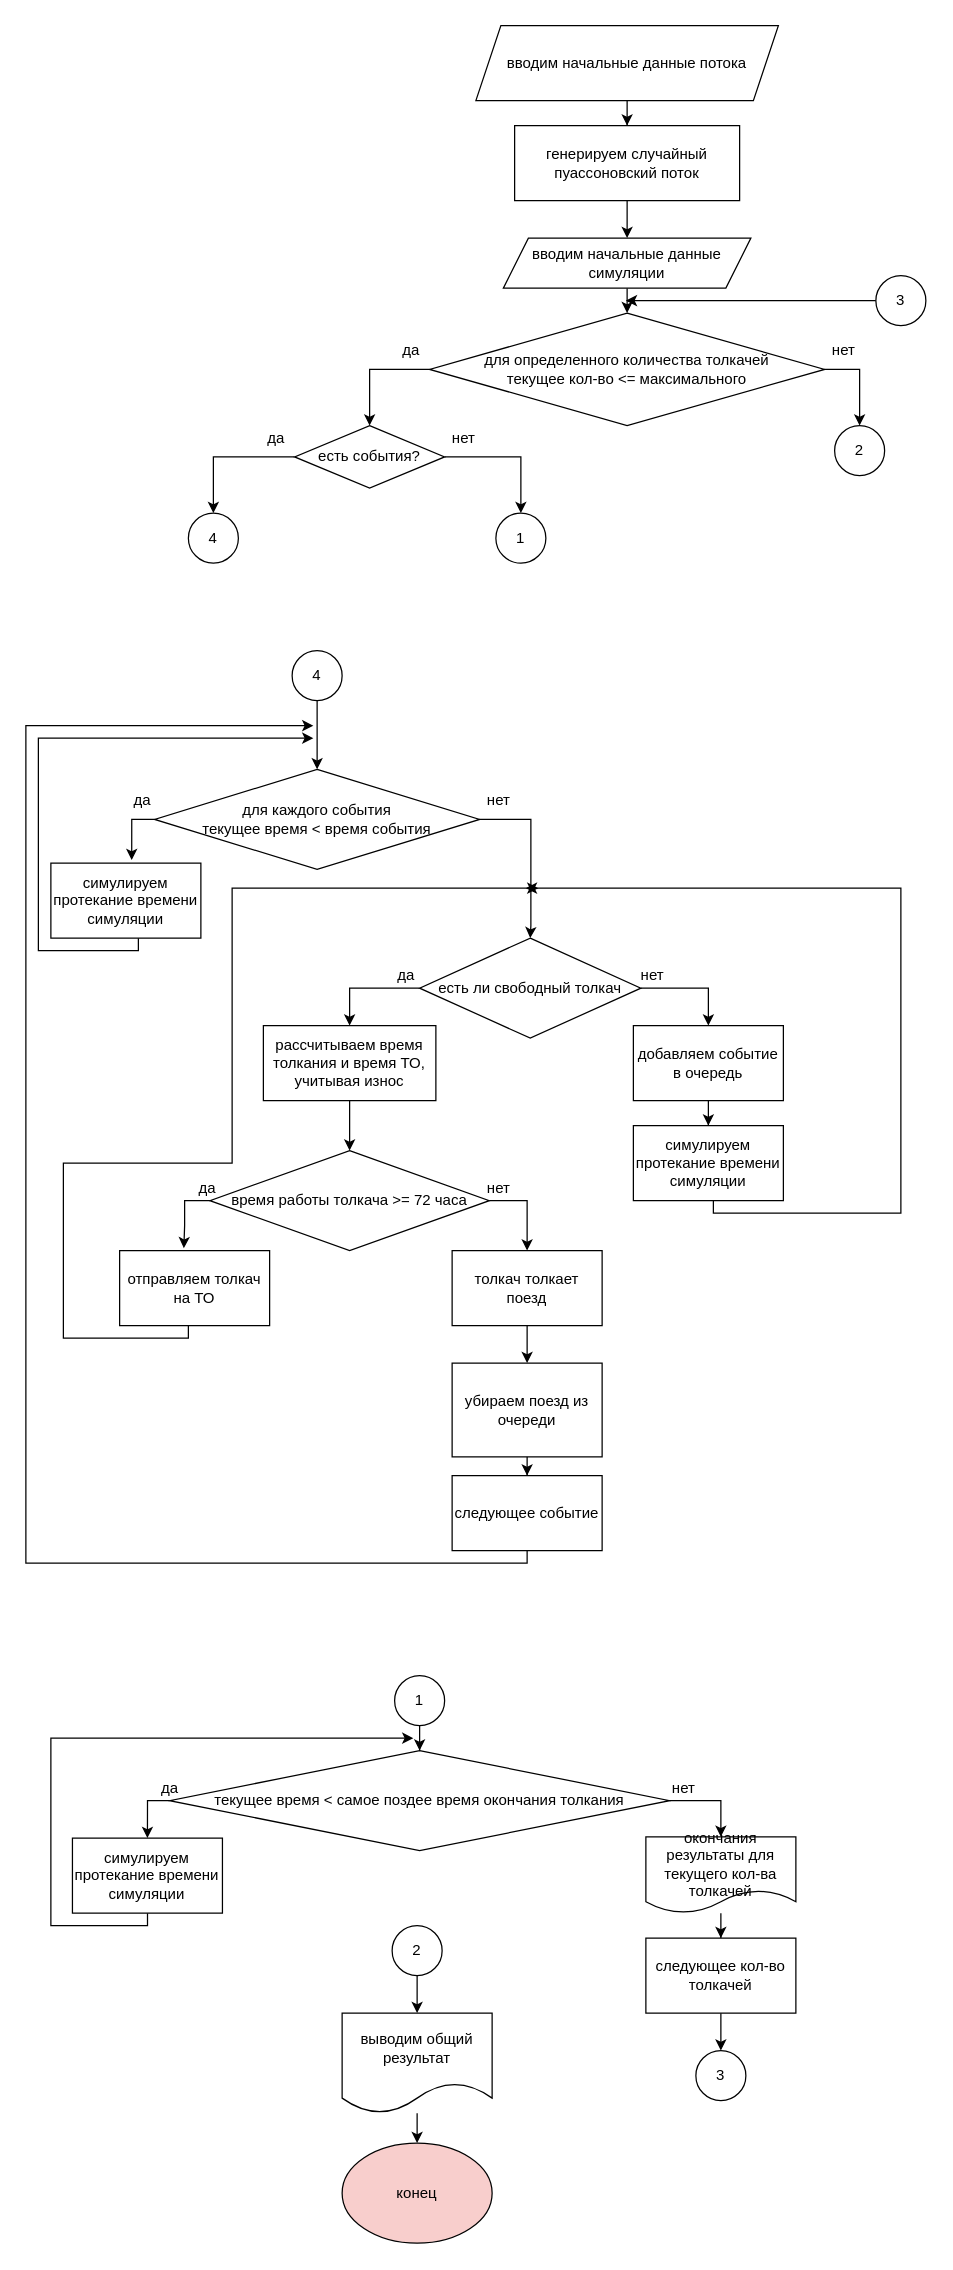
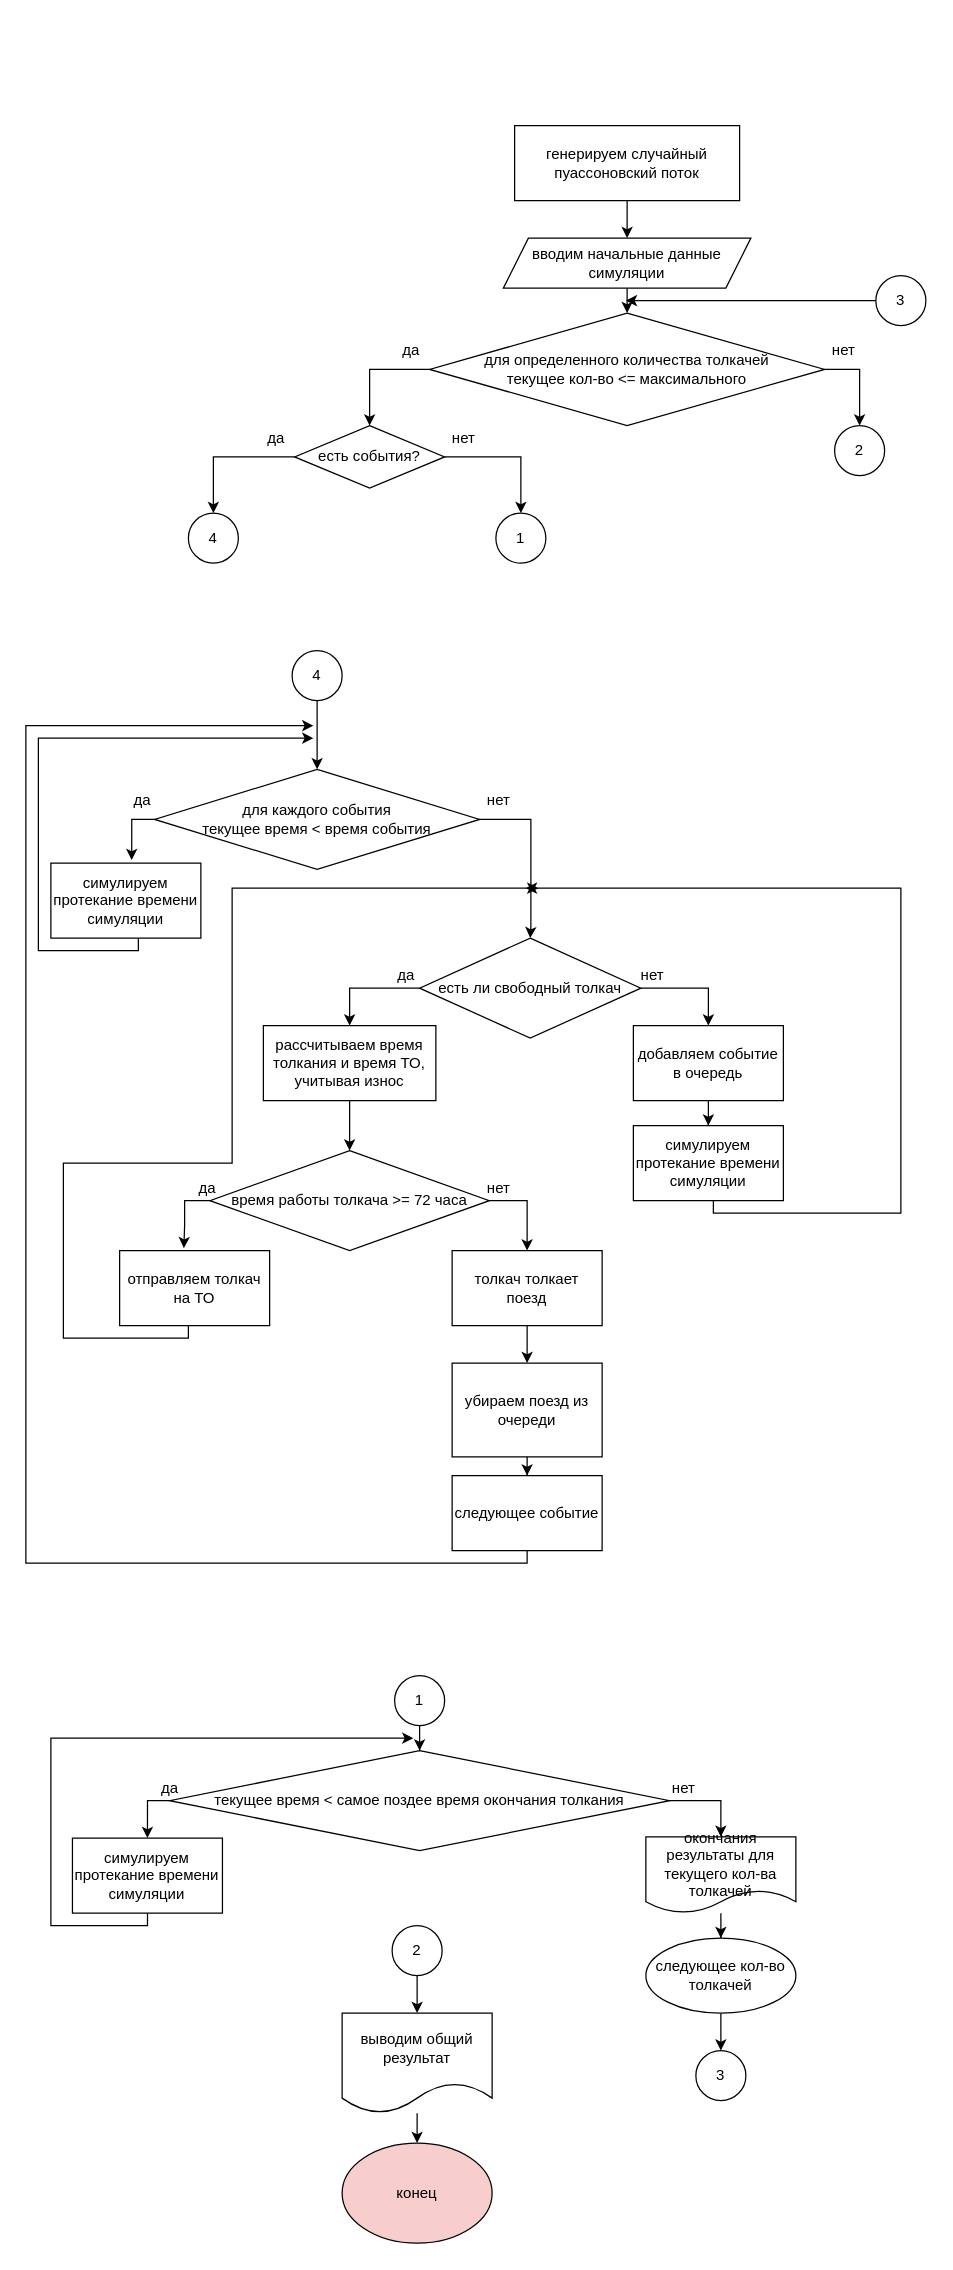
(627, 63) -> none
(627, 118) -> none
(721, 1976) -> (721, 1976)
